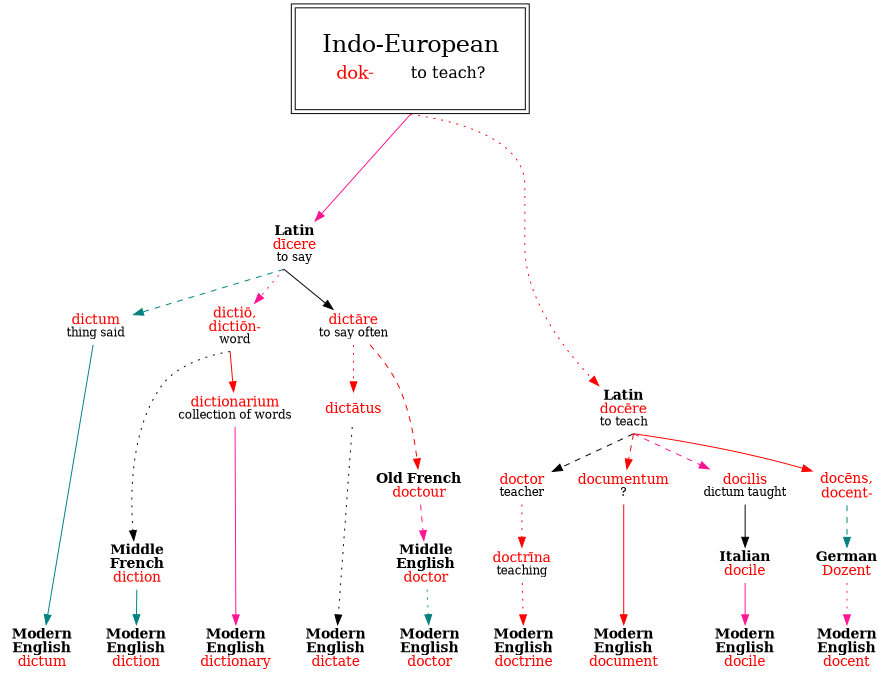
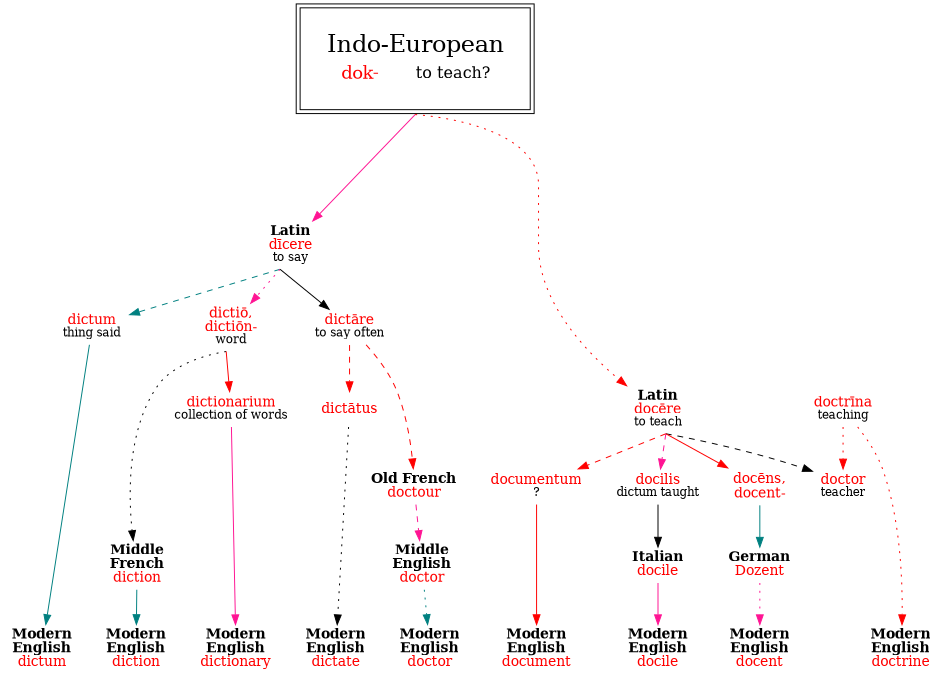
(353, 363) -> (350, 363)
(522, 521) -> (843, 443)
(847, 521) -> (760, 521)
